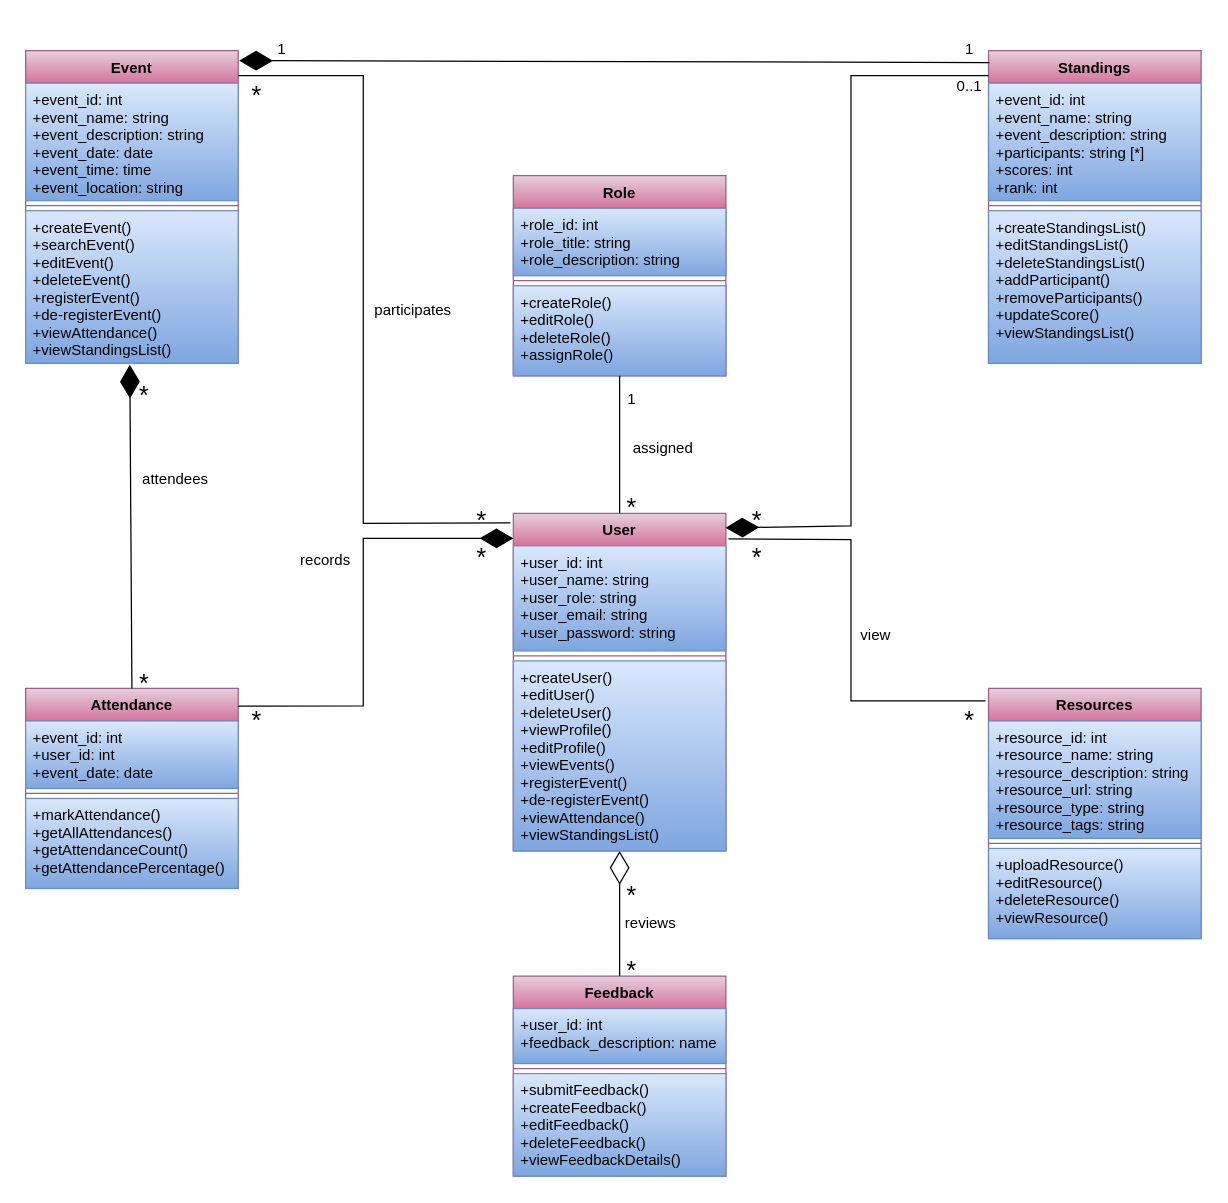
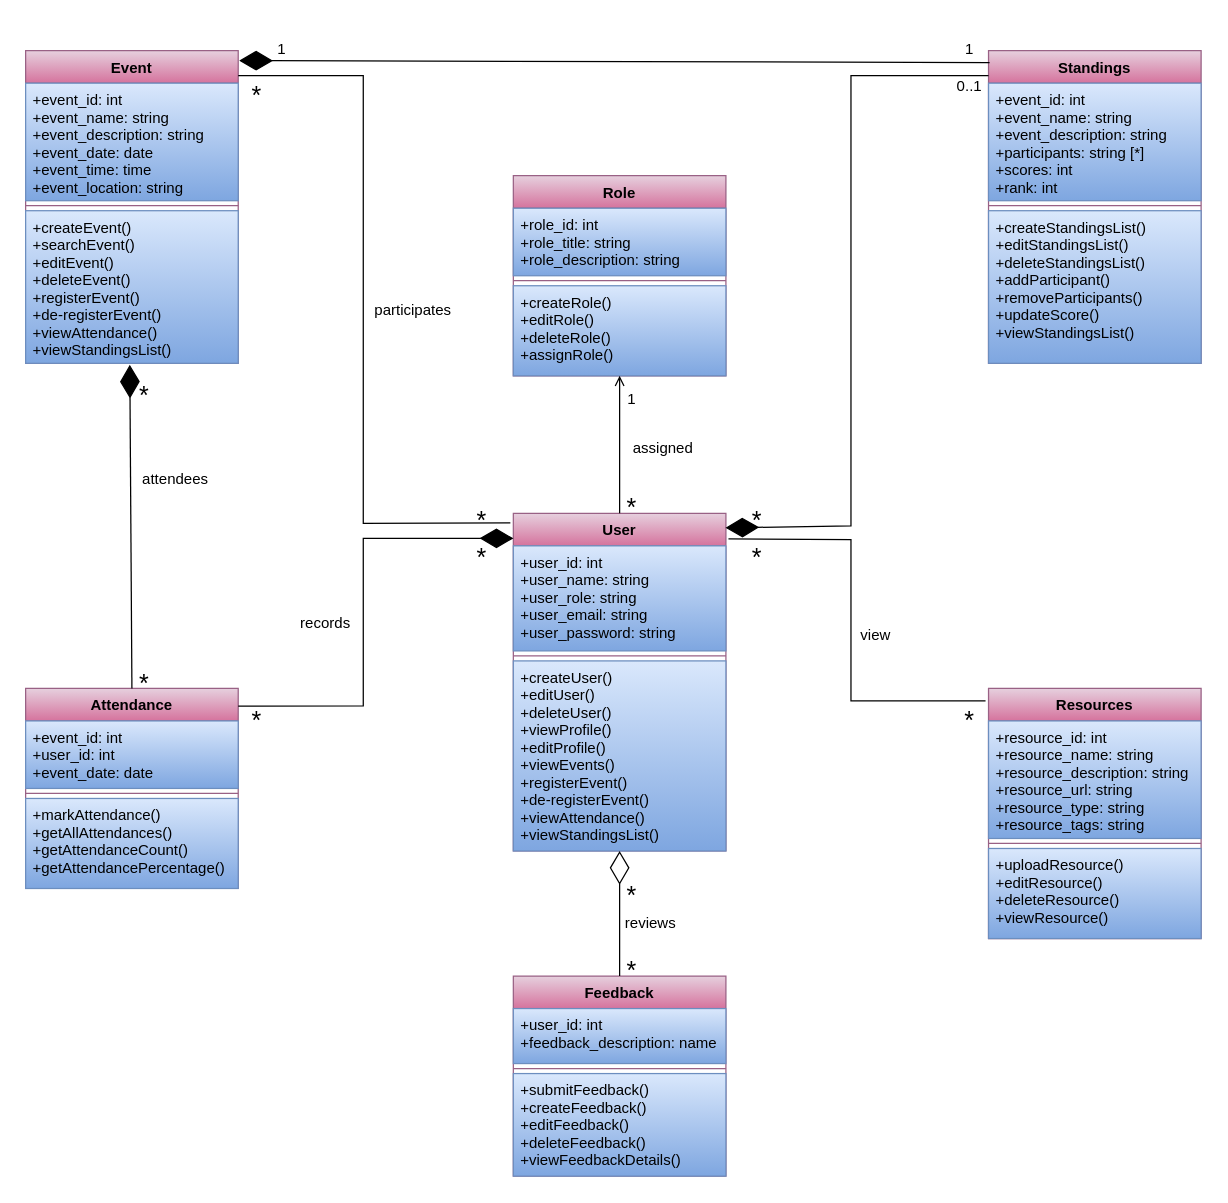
(619, 381) -> (619, 381)
(326, 557) -> (326, 619)
